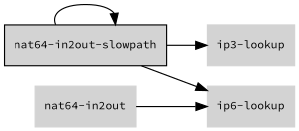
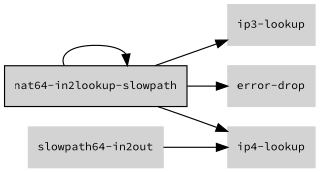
(86, 45) -> (96, 86)
none -> (271, 86)
(86, 107) -> (96, 147)
(251, 107) -> (271, 147)
